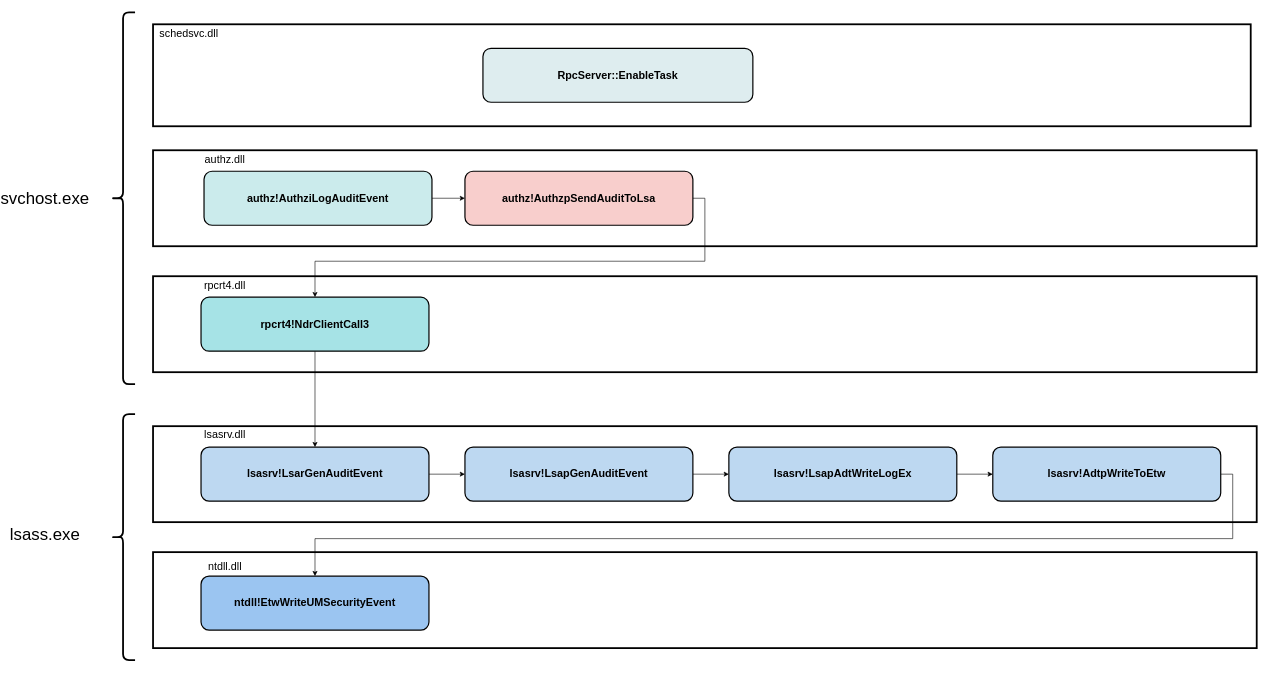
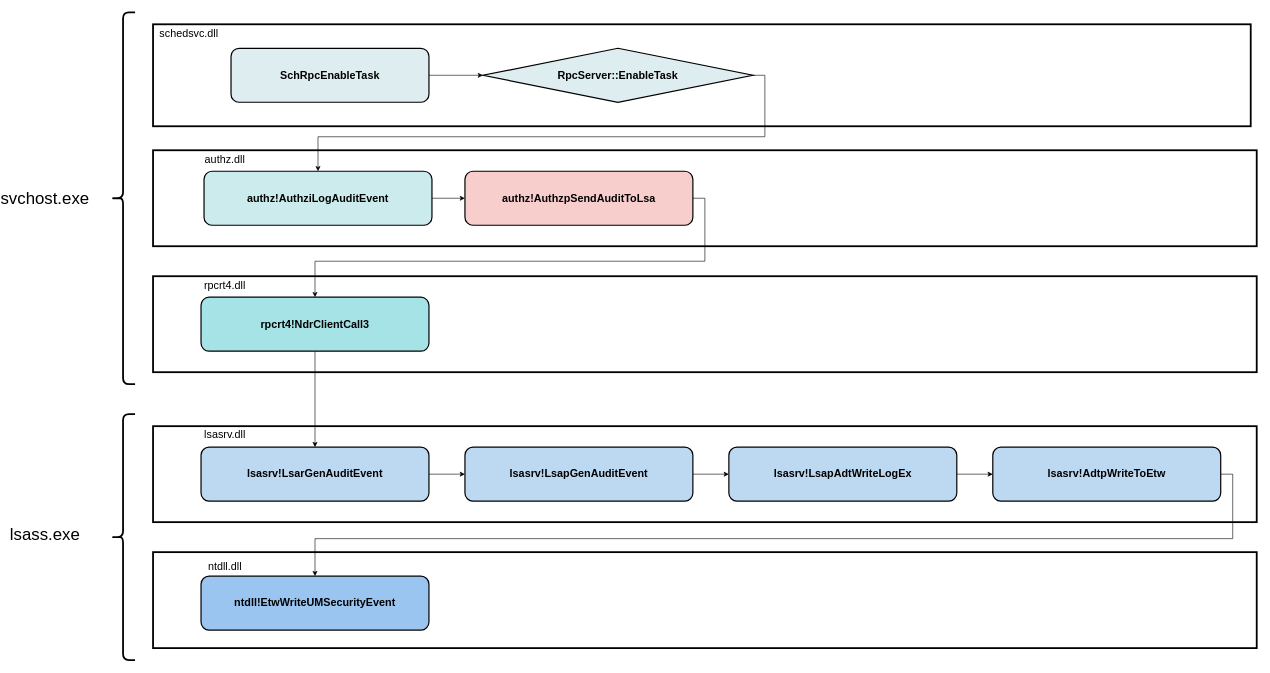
none -> (330, 75)
none -> (477, 75)
(618, 75) -> (618, 75)
none -> (762, 75)
